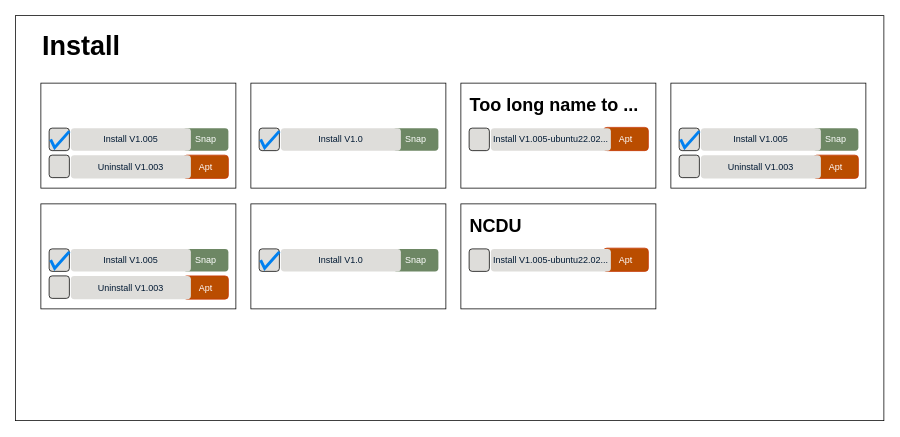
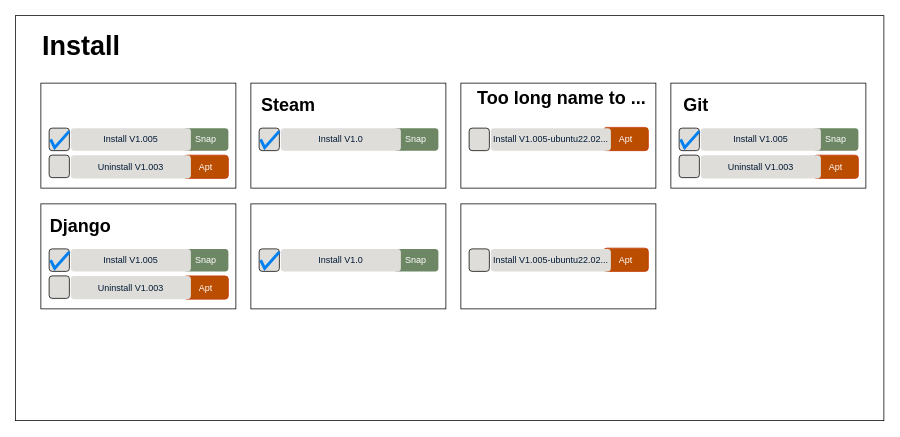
none -> (288, 105)
(555, 105) -> (562, 98)
none -> (705, 105)
none -> (81, 226)
(555, 226) -> none
